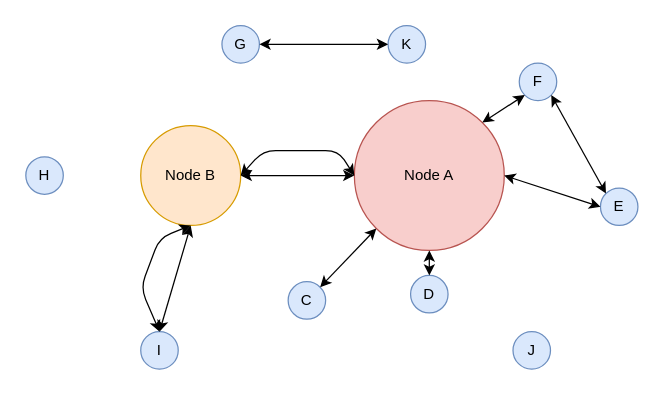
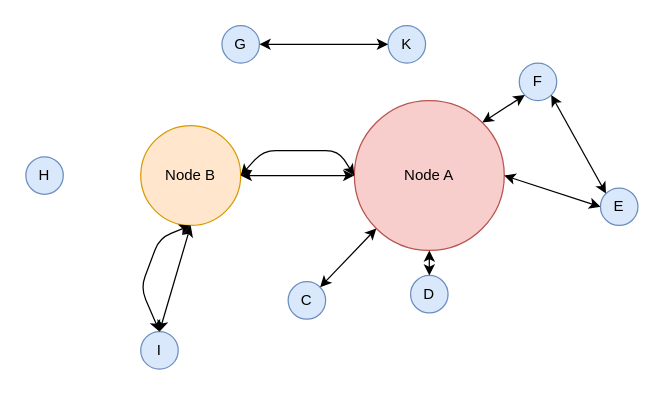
(532, 351) -> none
